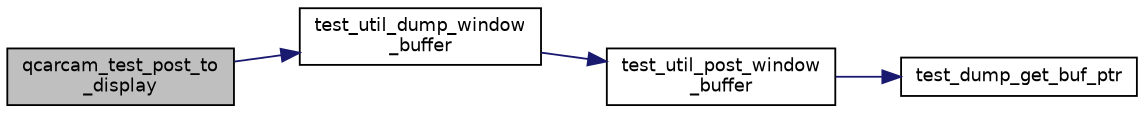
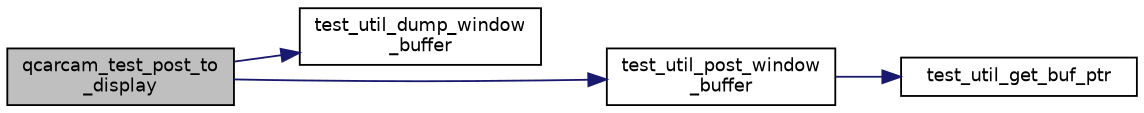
(565, 56) -> (411, 81)
(1019, 77) -> (1019, 77)
